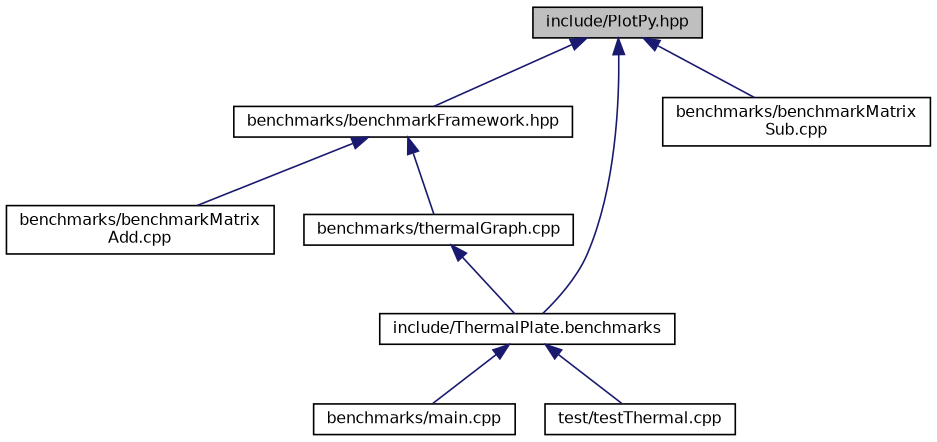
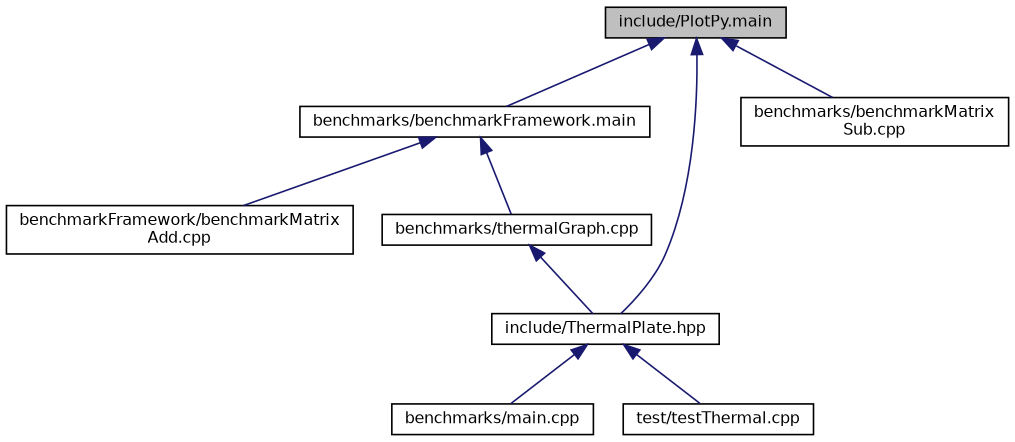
(618, 23) -> (696, 23)
(403, 122) -> (475, 122)
(140, 230) -> (180, 230)
(527, 329) -> (605, 329)
